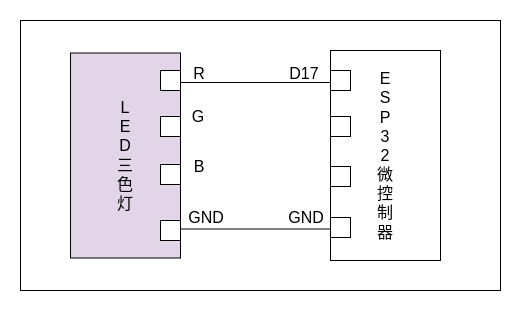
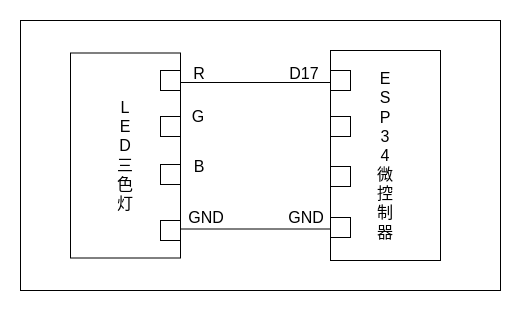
(126, 156) -> (126, 156)
(386, 156) -> (386, 156)
